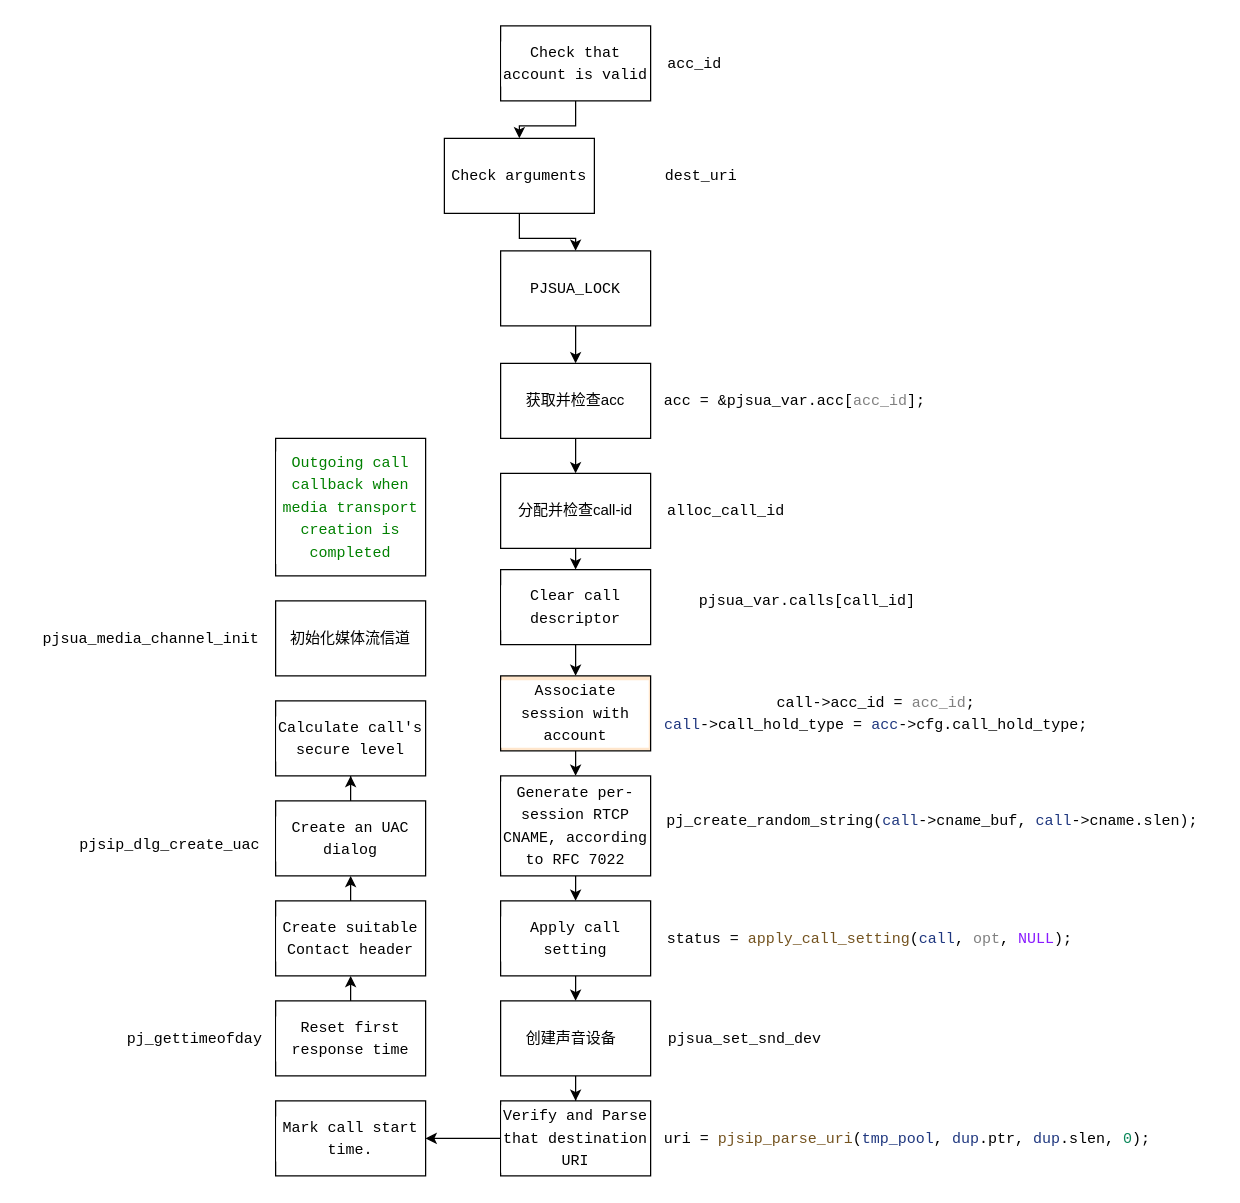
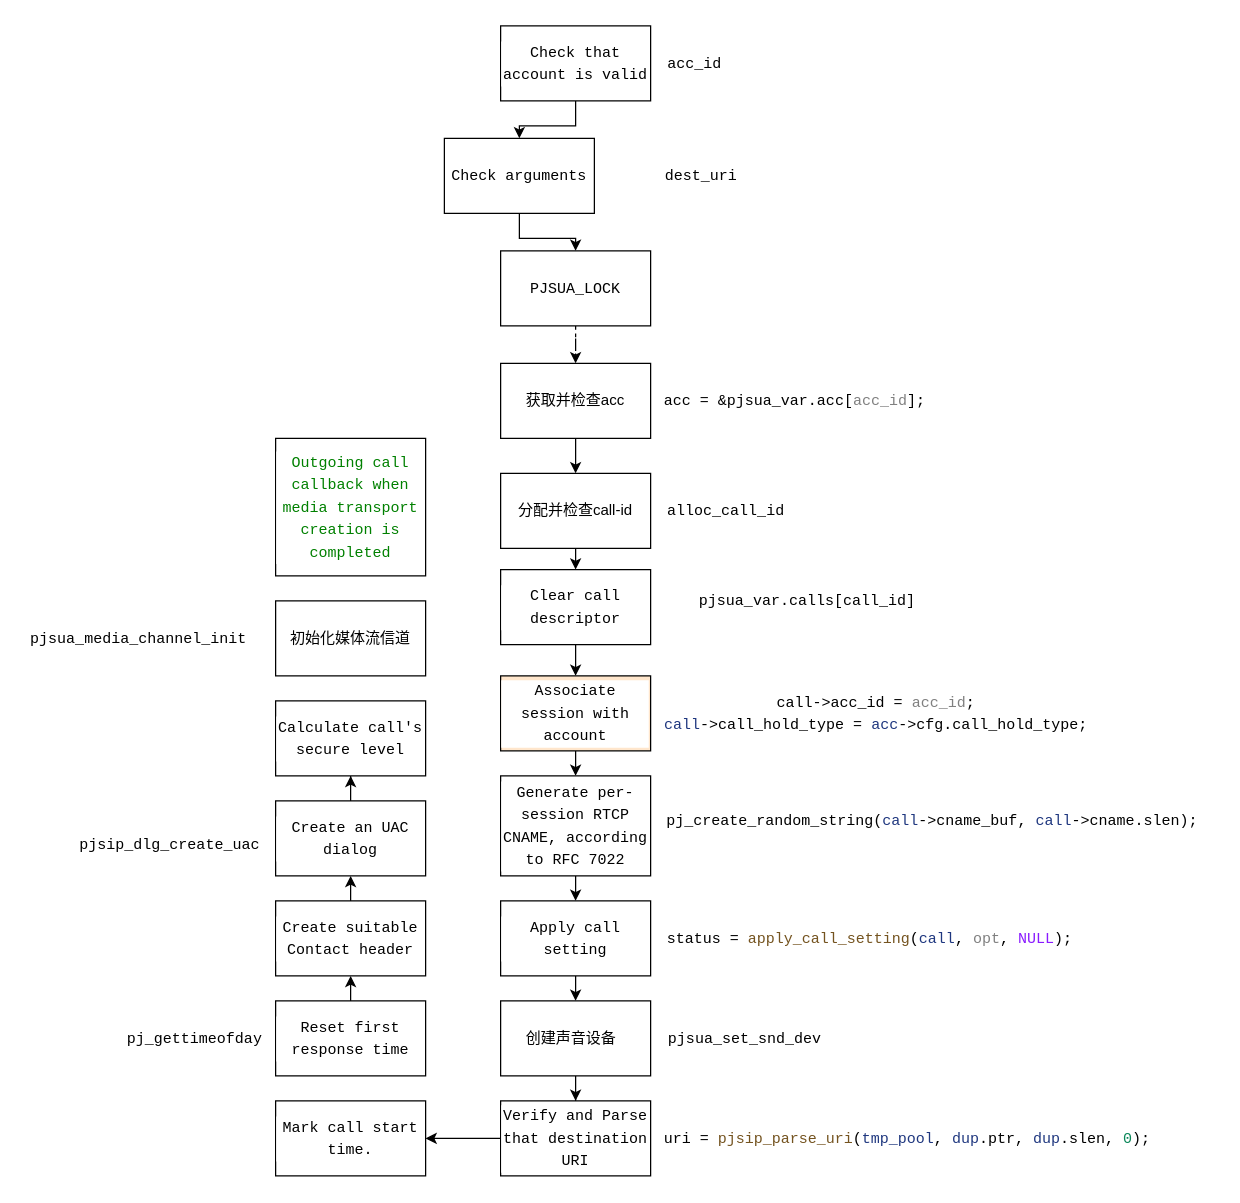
(576, 333) -> (576, 333)
(151, 638) -> (138, 638)
